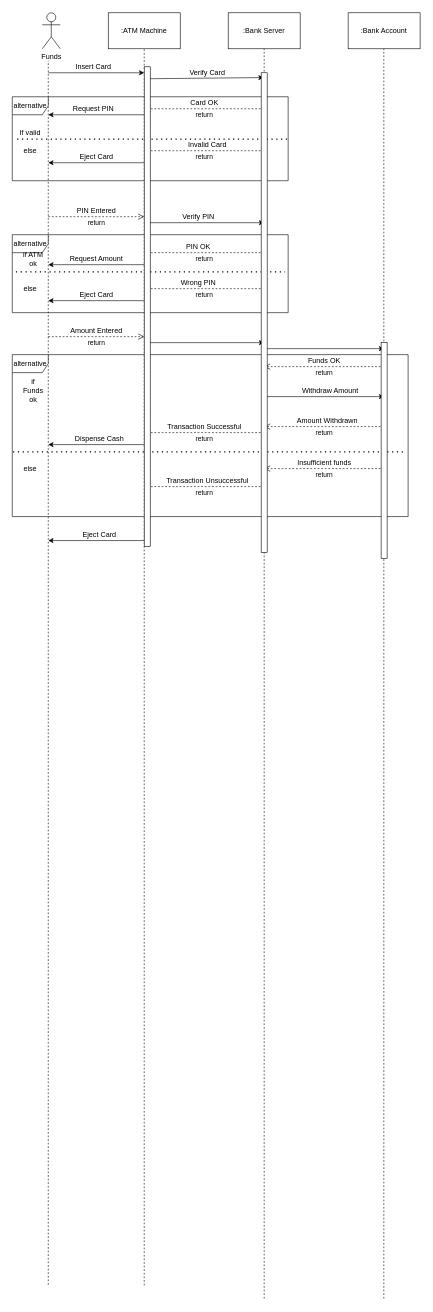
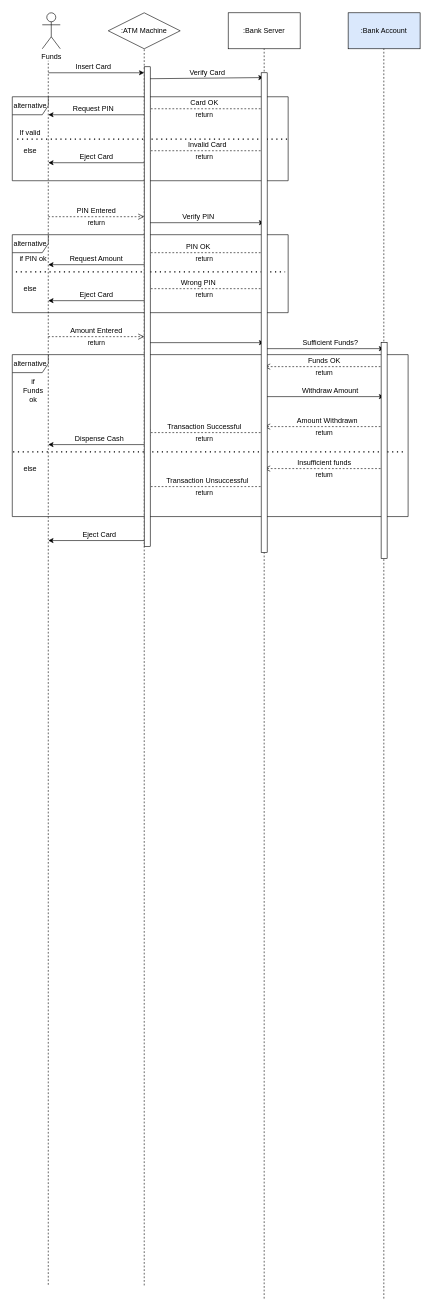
(144, 30) -> (144, 30)
(384, 30) -> (384, 30)
(33, 258) -> (33, 258)
none -> (330, 342)
